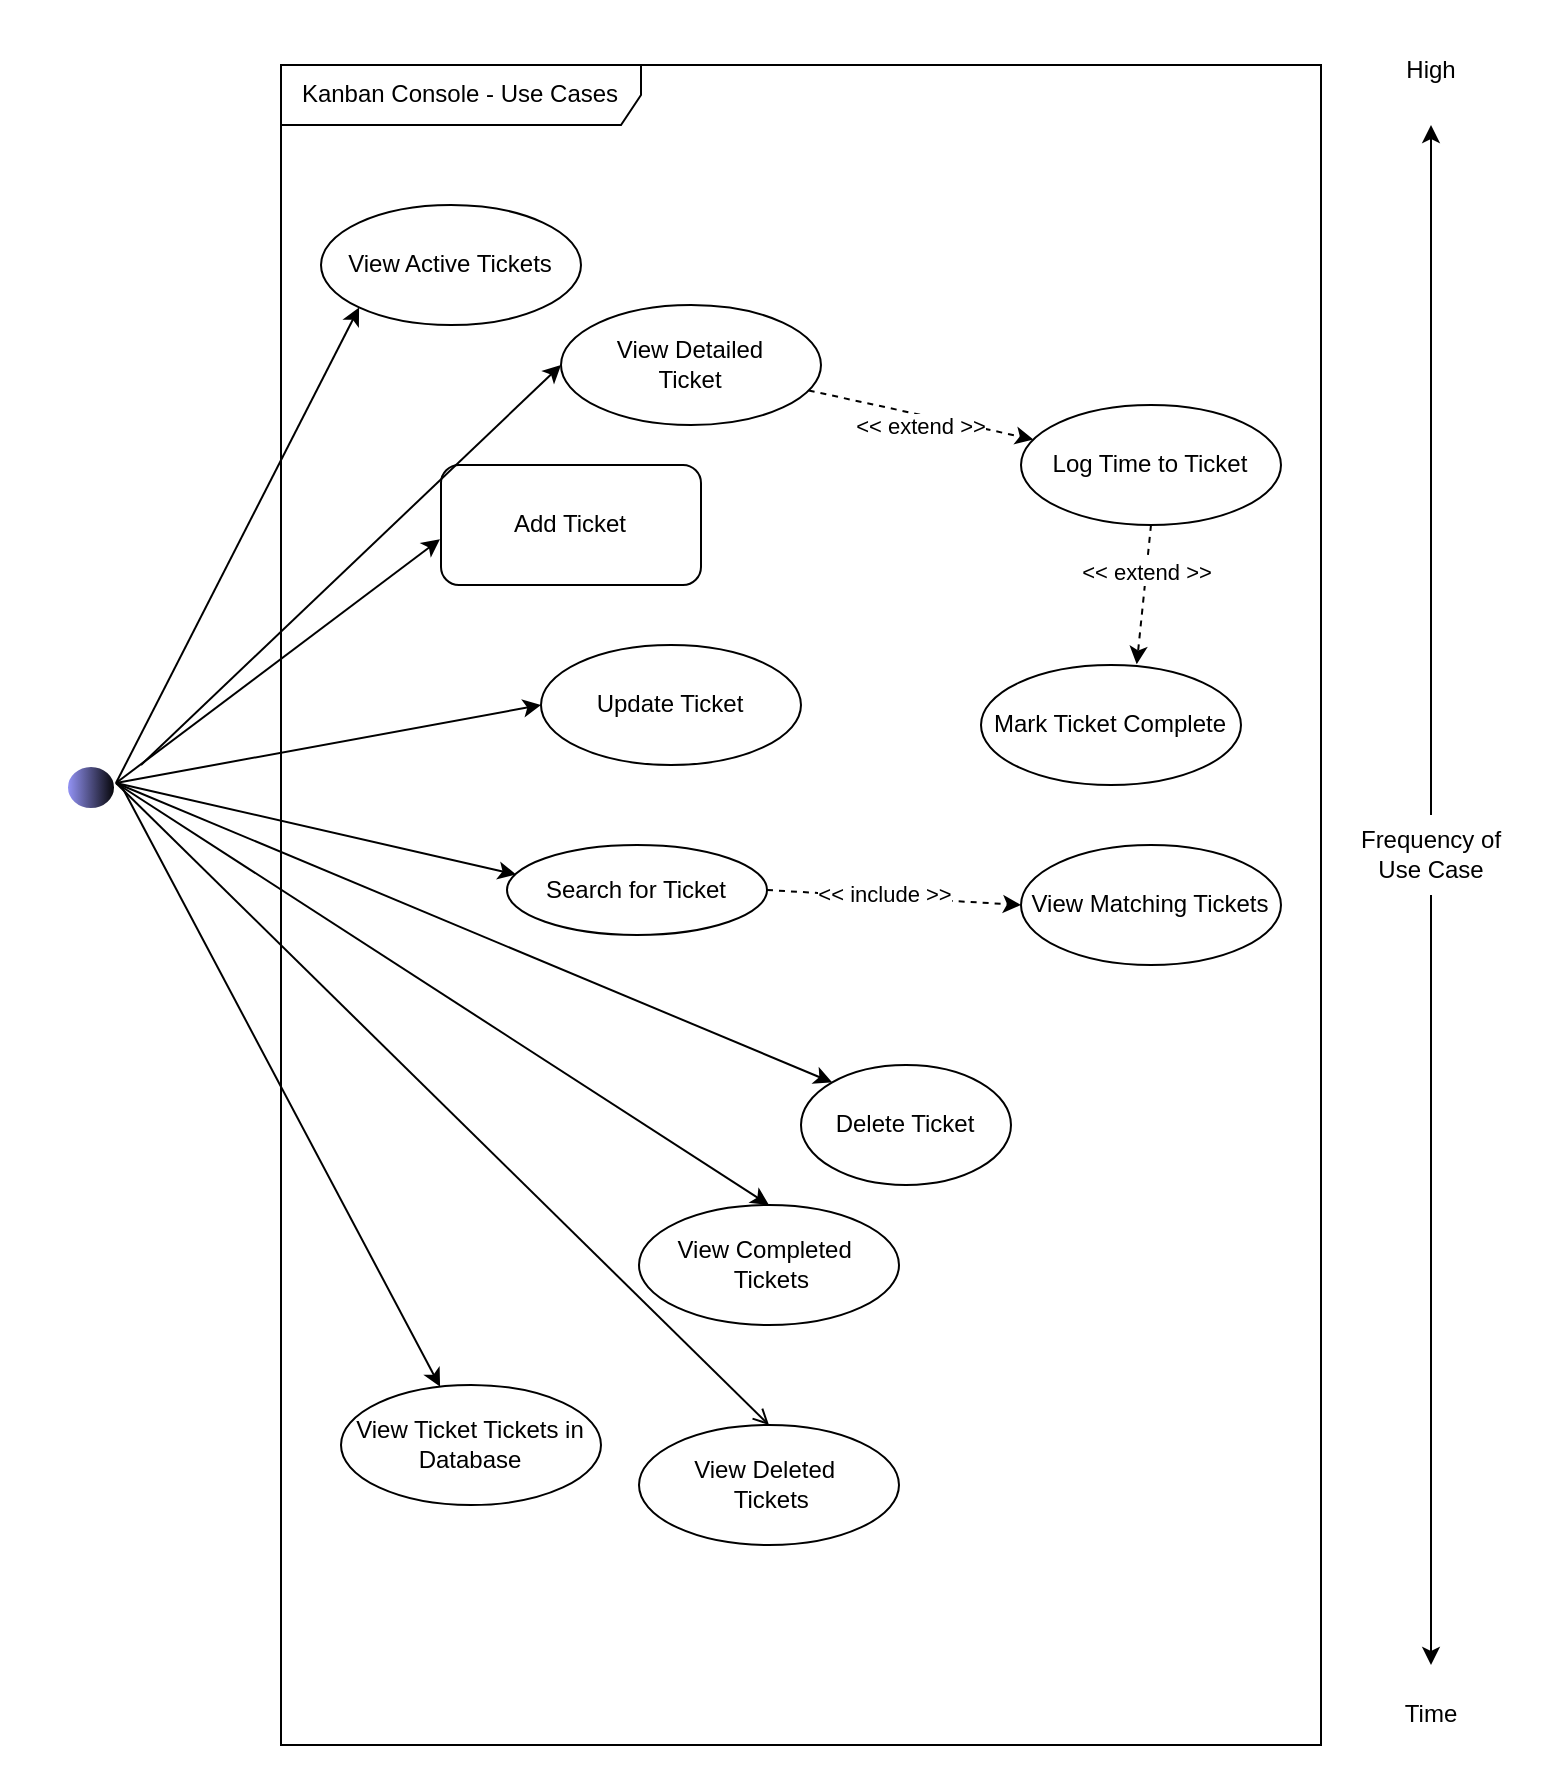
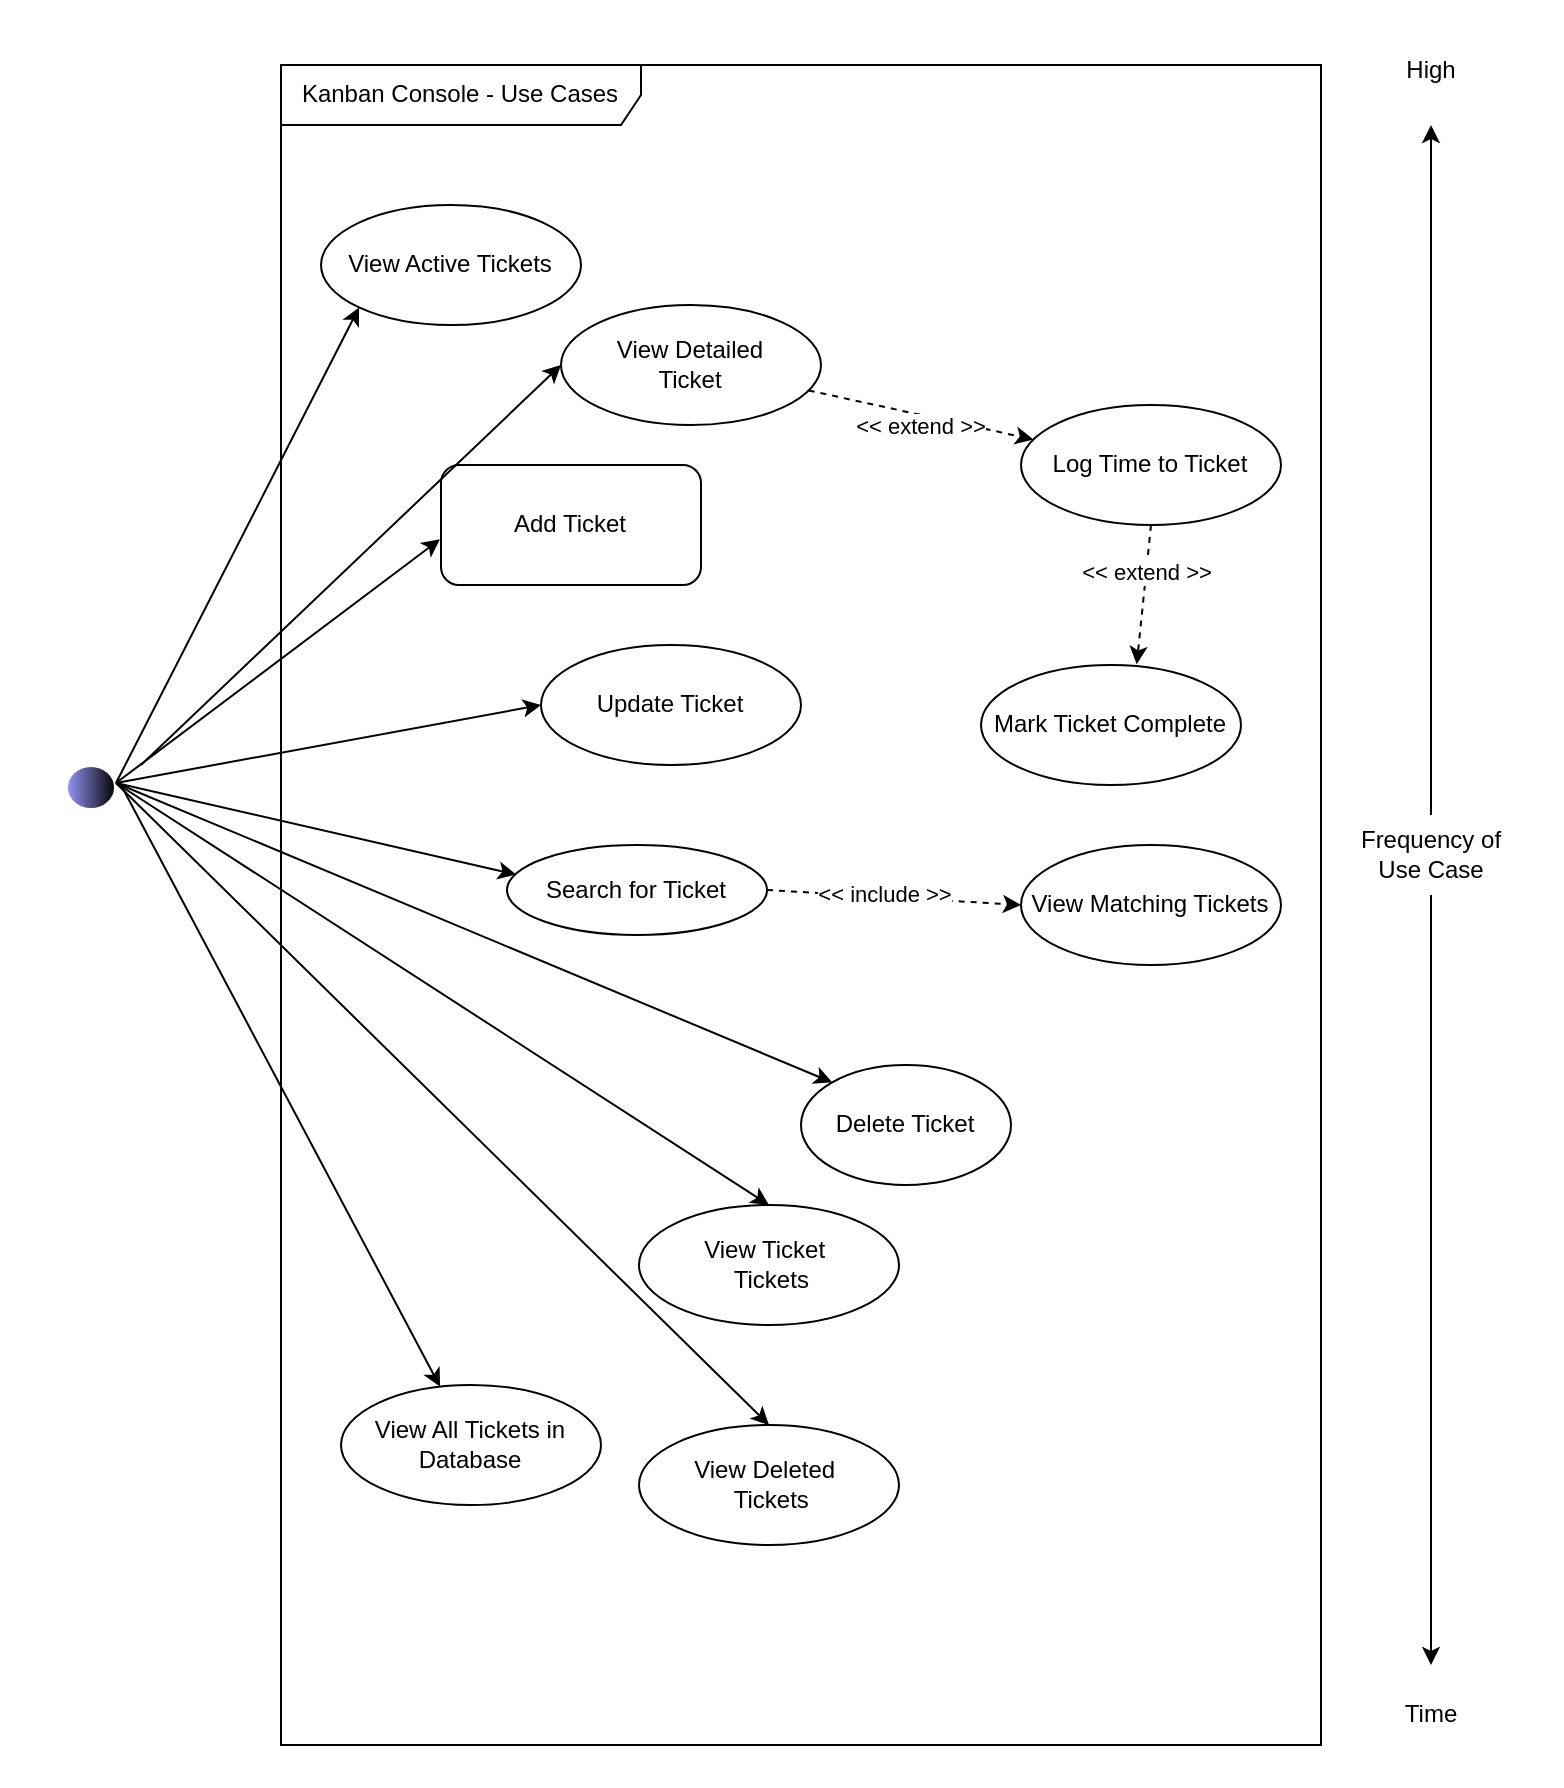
(769, 1265) -> (769, 1265)
(761, 1417) -> (758, 1415)
(471, 1445) -> (471, 1445)
